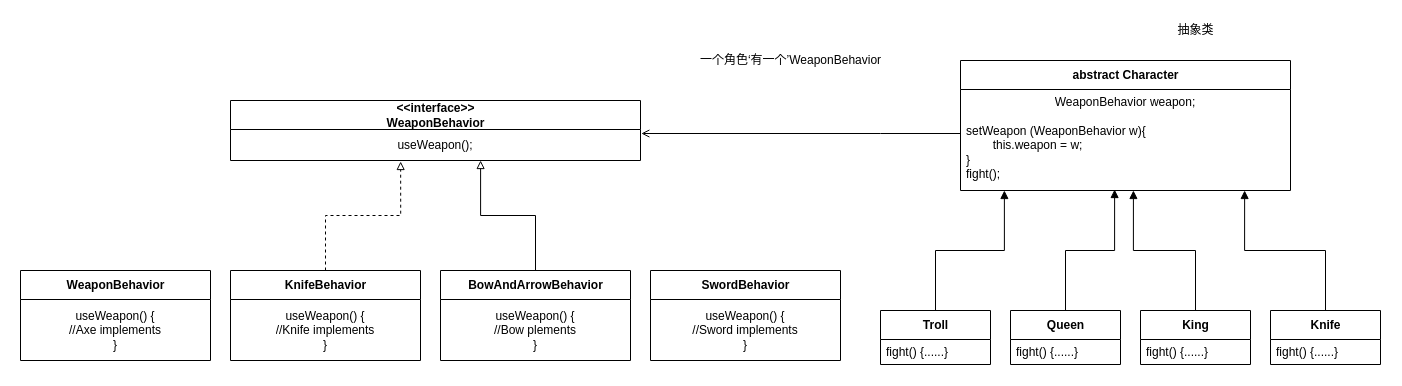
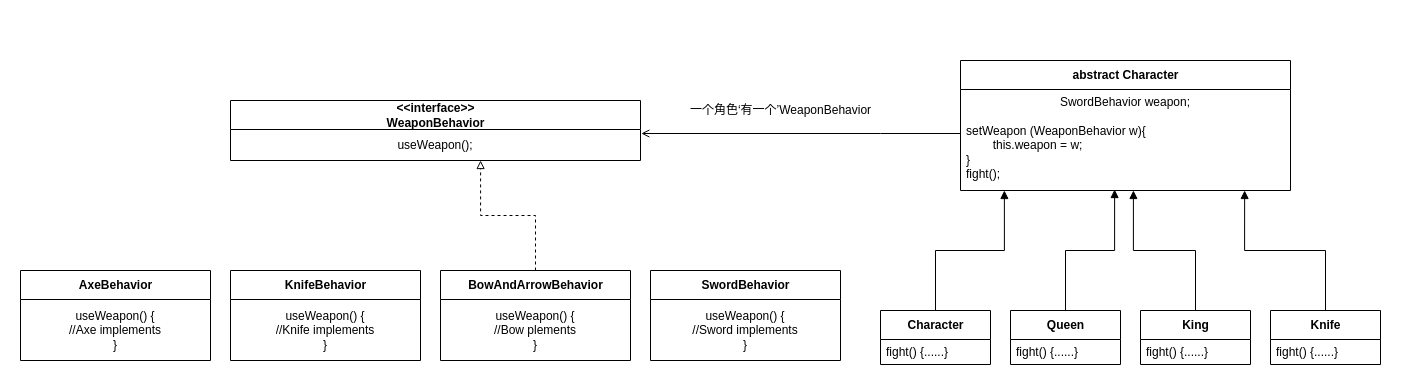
(1196, 31) -> none
(791, 61) -> (781, 111)
(1126, 103) -> (1126, 103)
(358, 216) -> none
(512, 216) -> (512, 216)
(116, 286) -> (116, 286)
(936, 326) -> (936, 326)
